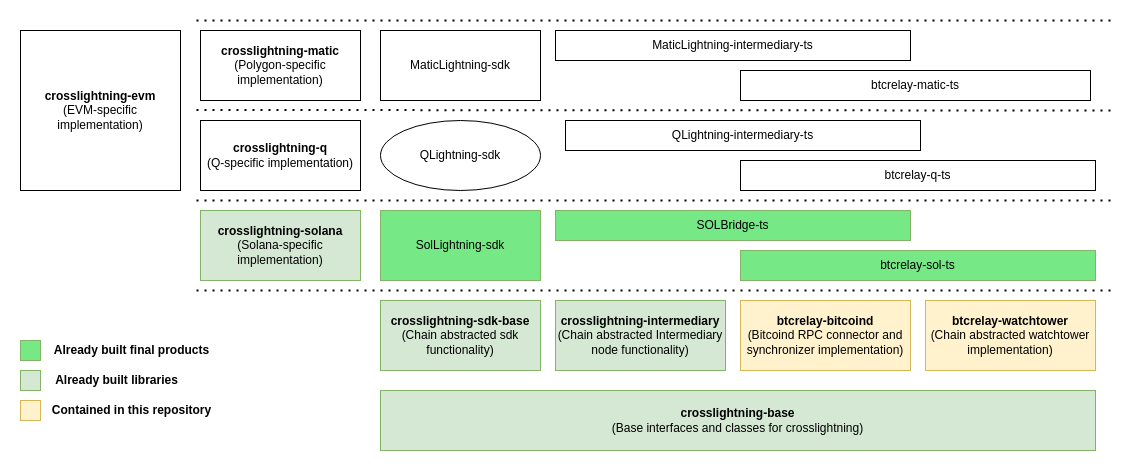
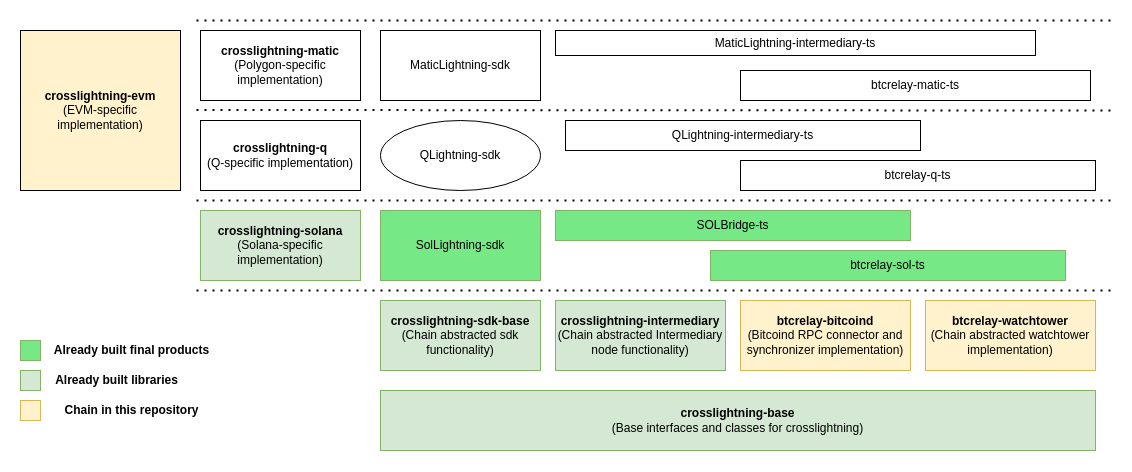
(733, 46) -> (796, 43)
(101, 111) -> (101, 111)
(918, 266) -> (888, 266)
(132, 411) -> (132, 411)
